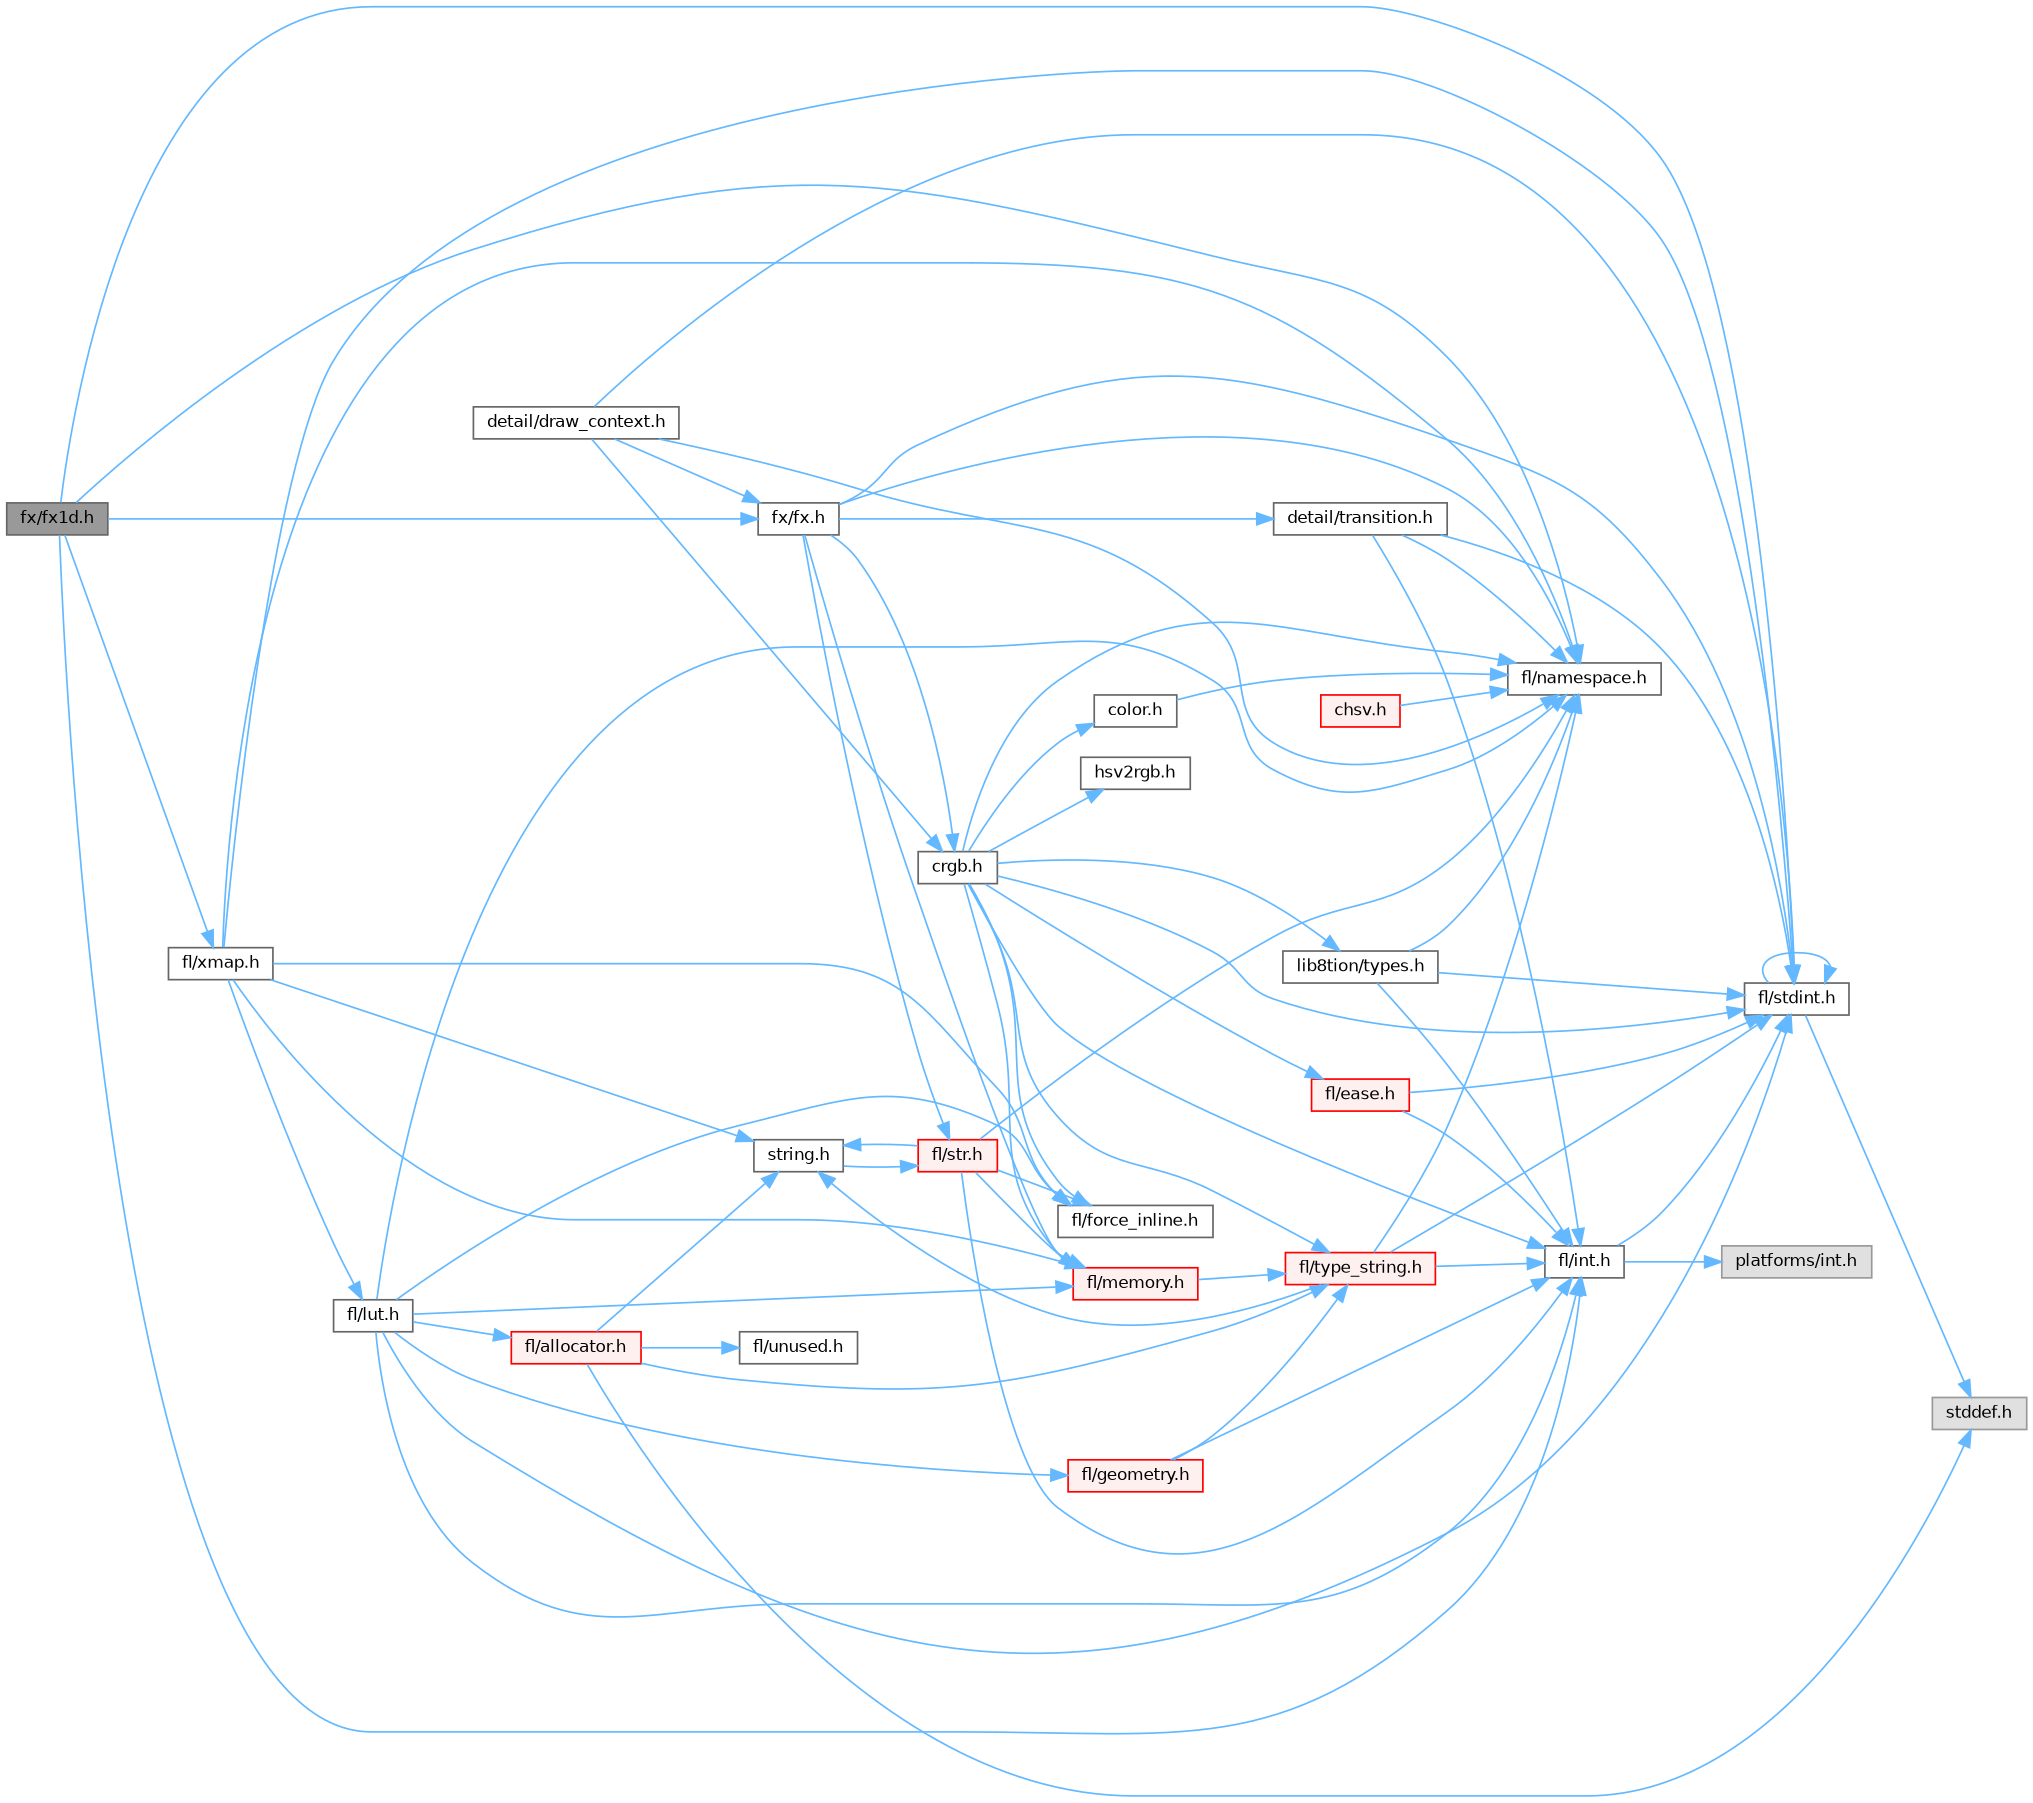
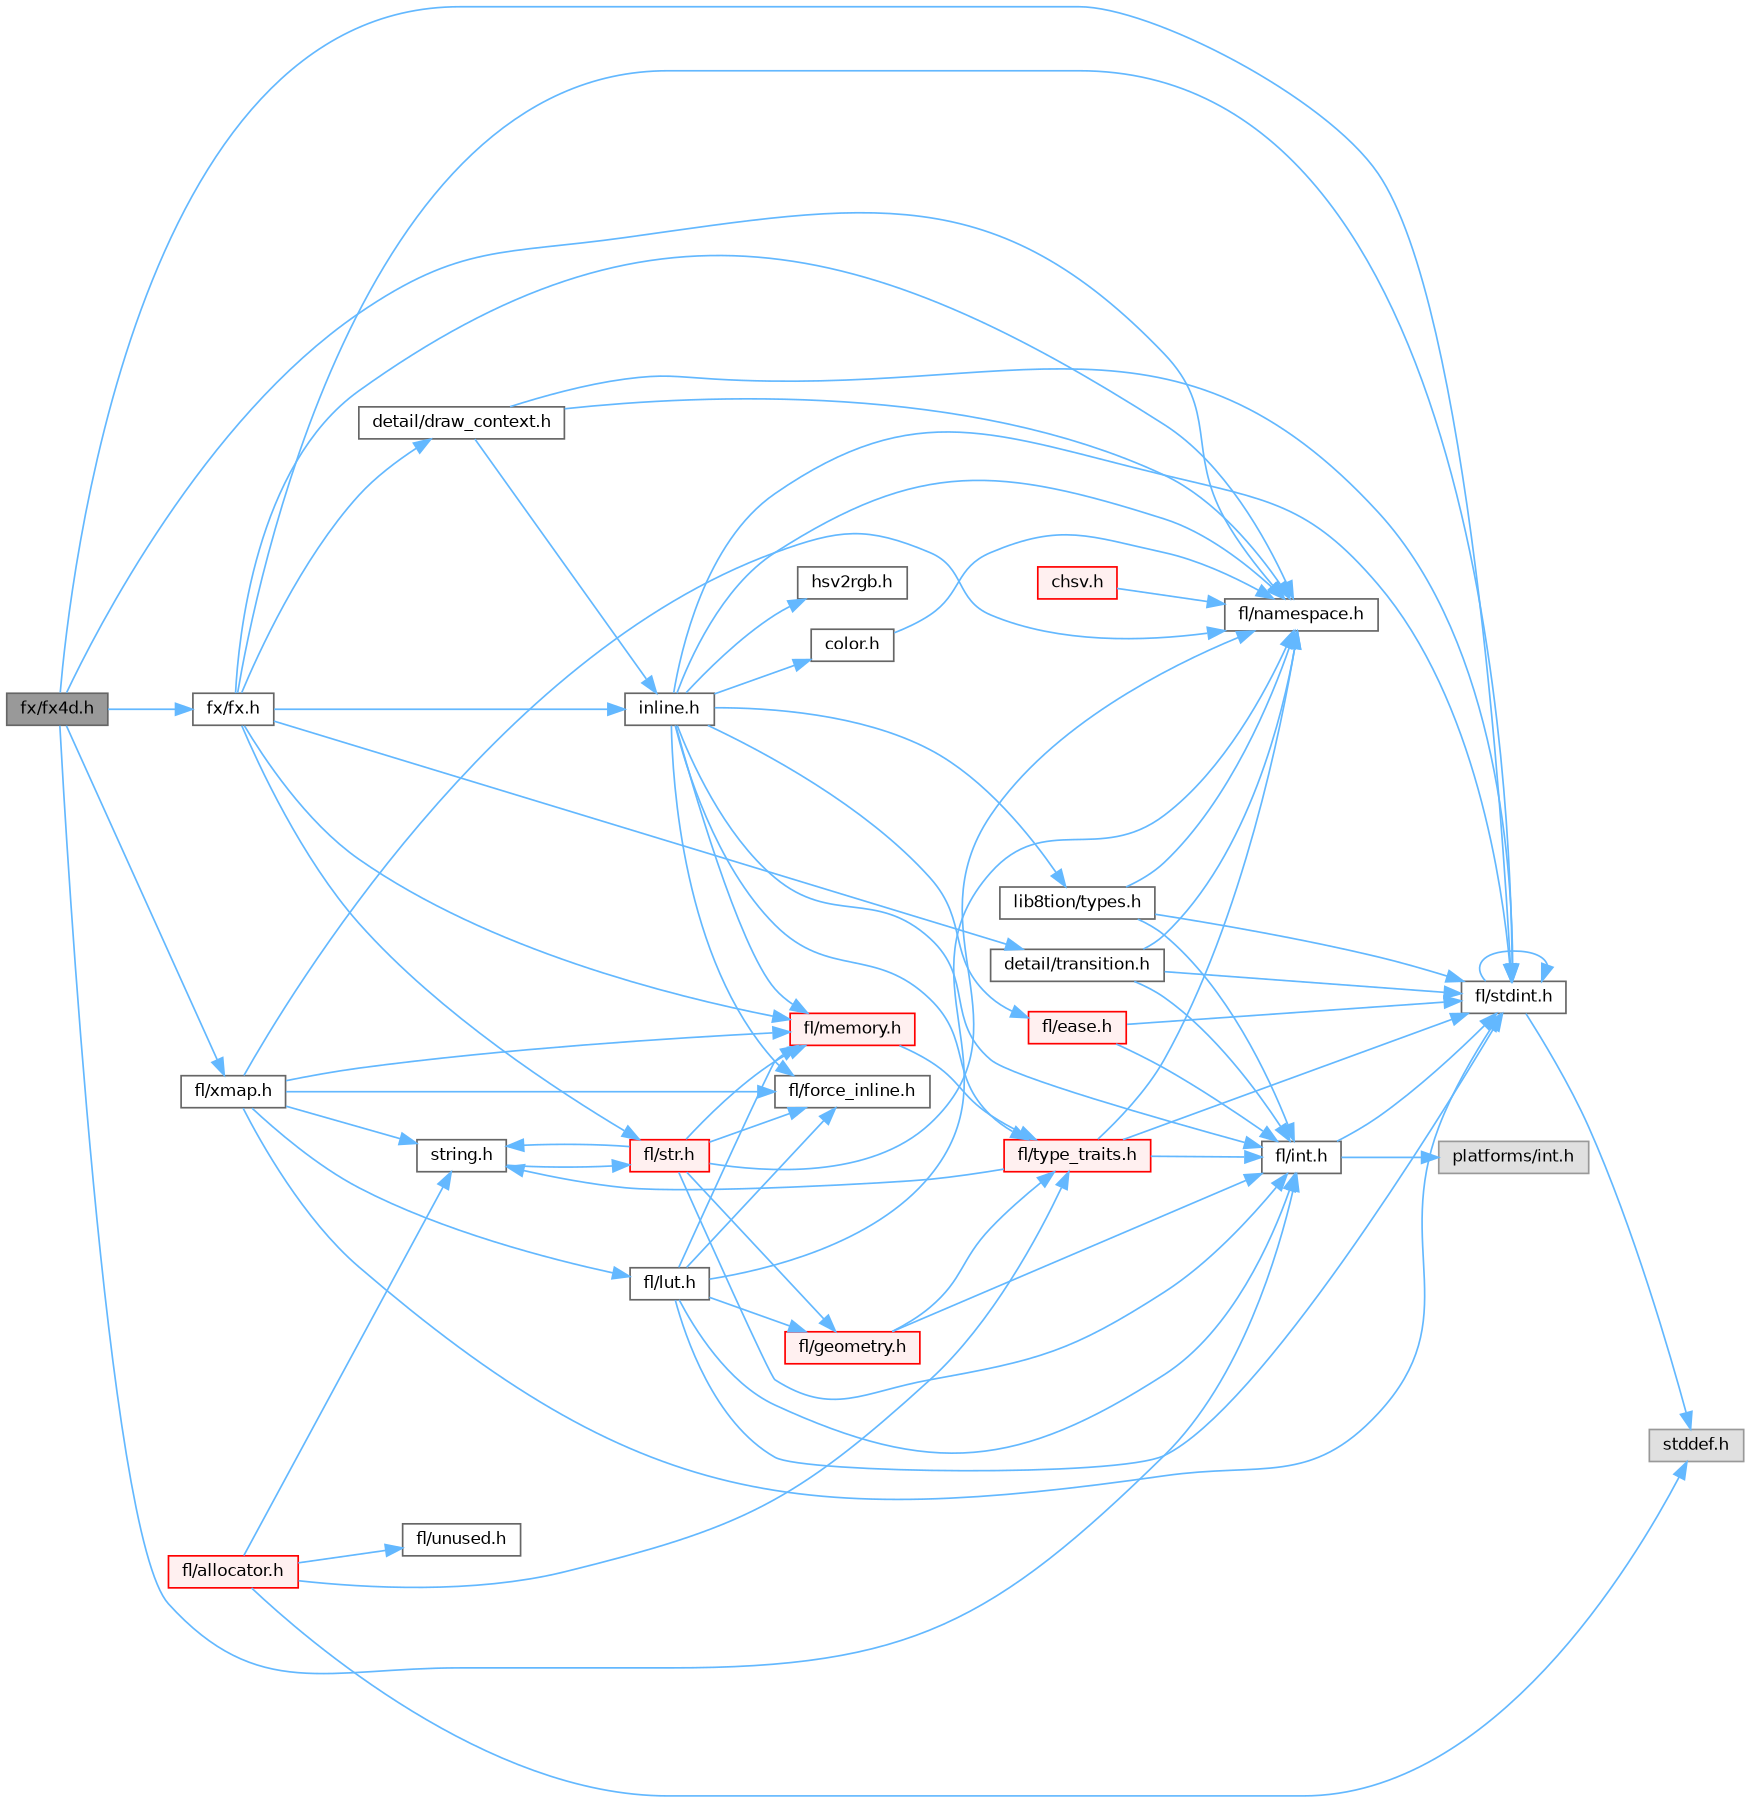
(679, 467) -> (312, 558)
(57, 519) -> (57, 709)
(958, 868) -> (670, 709)
none -> (755, 1246)
(1360, 1269) -> (1077, 1156)
(453, 1328) -> none
